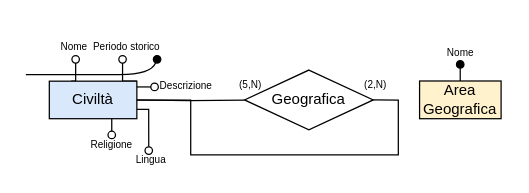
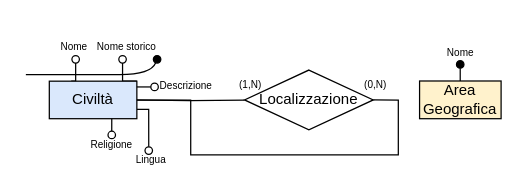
(127, 46) -> (127, 46)
(251, 83) -> (251, 83)
(376, 83) -> (376, 83)
(309, 99) -> (309, 99)
